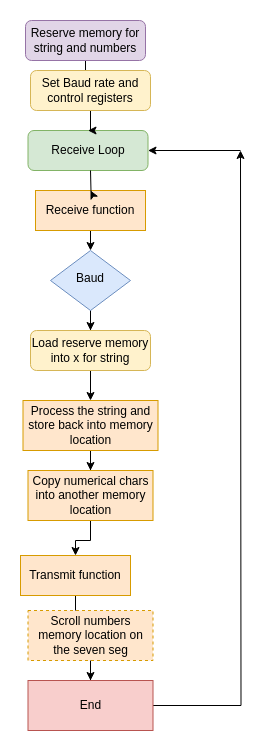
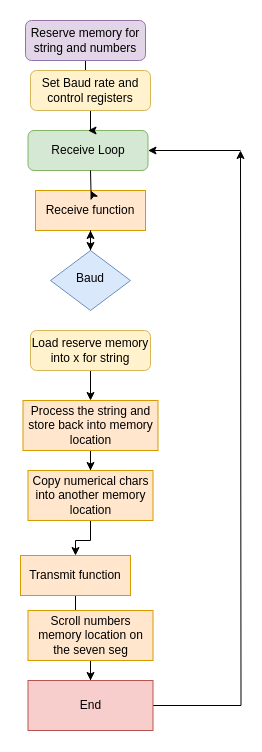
(91, 325) -> (91, 251)
(91, 636) -> (91, 636)
